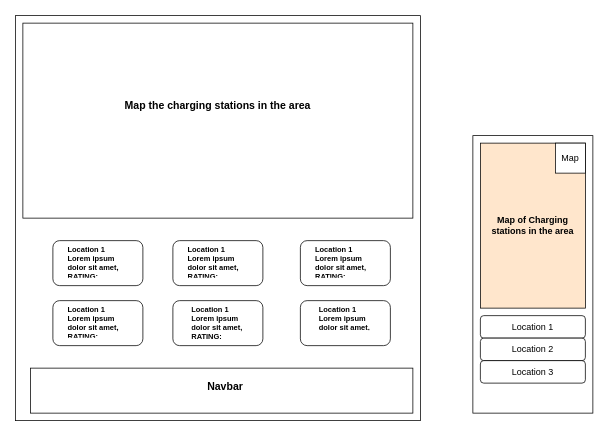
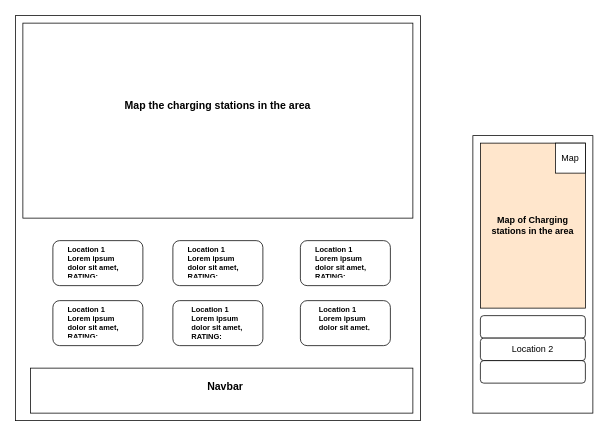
(533, 327) -> none
(533, 372) -> none
